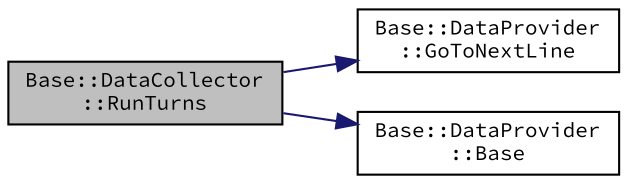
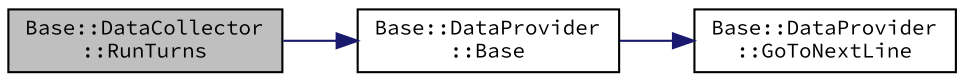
(310, 68) -> (646, 41)
